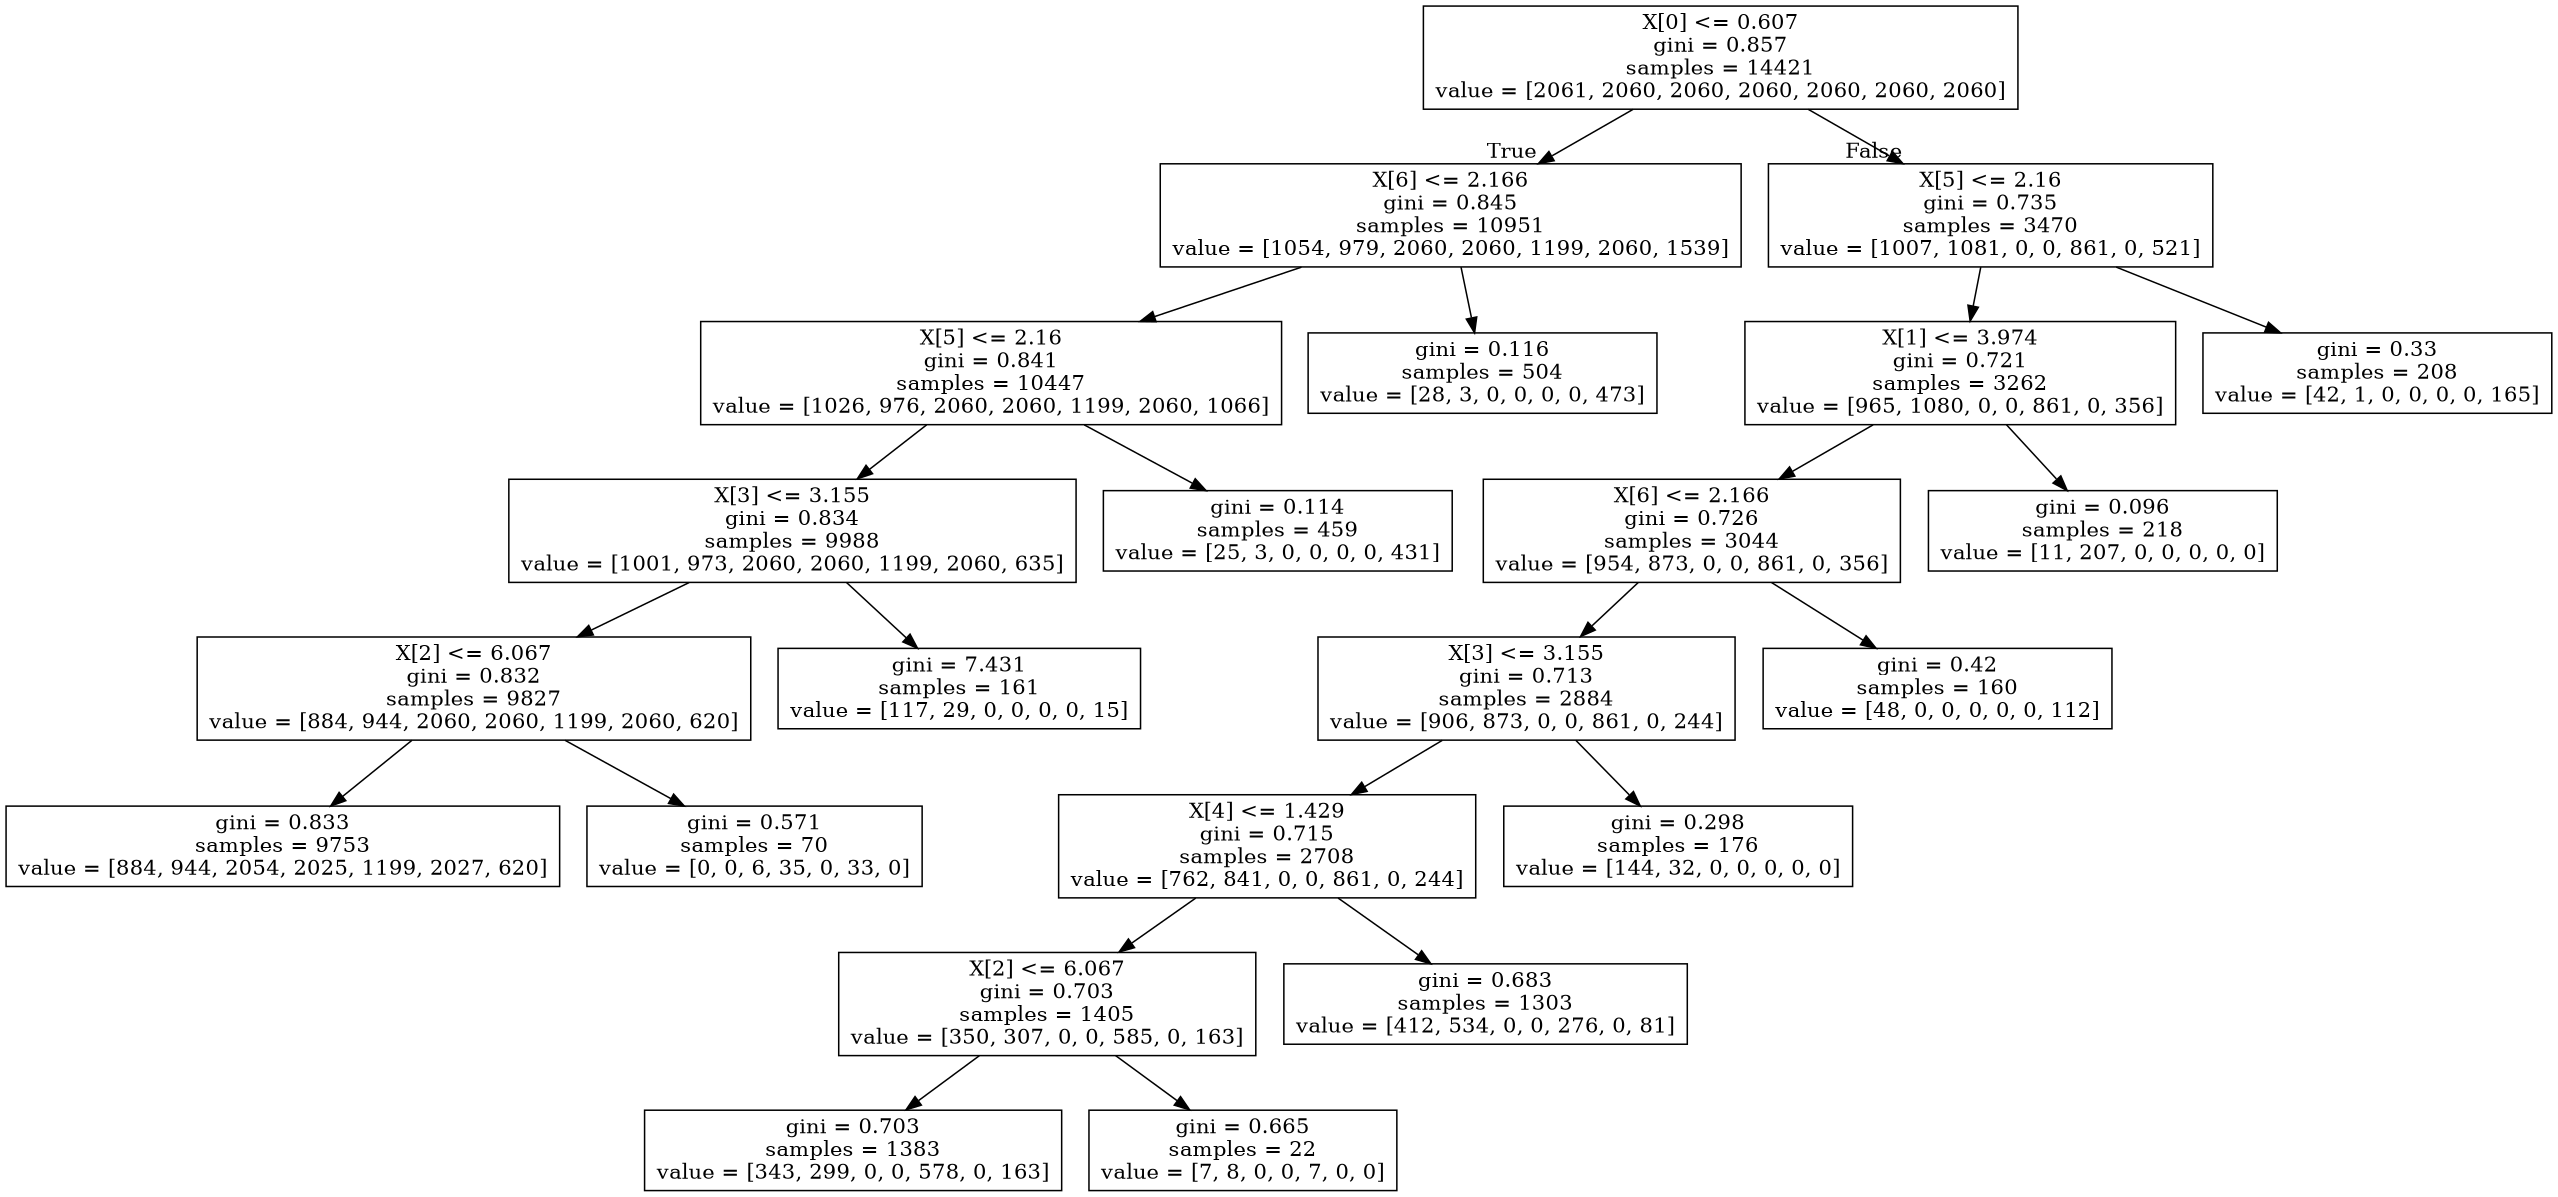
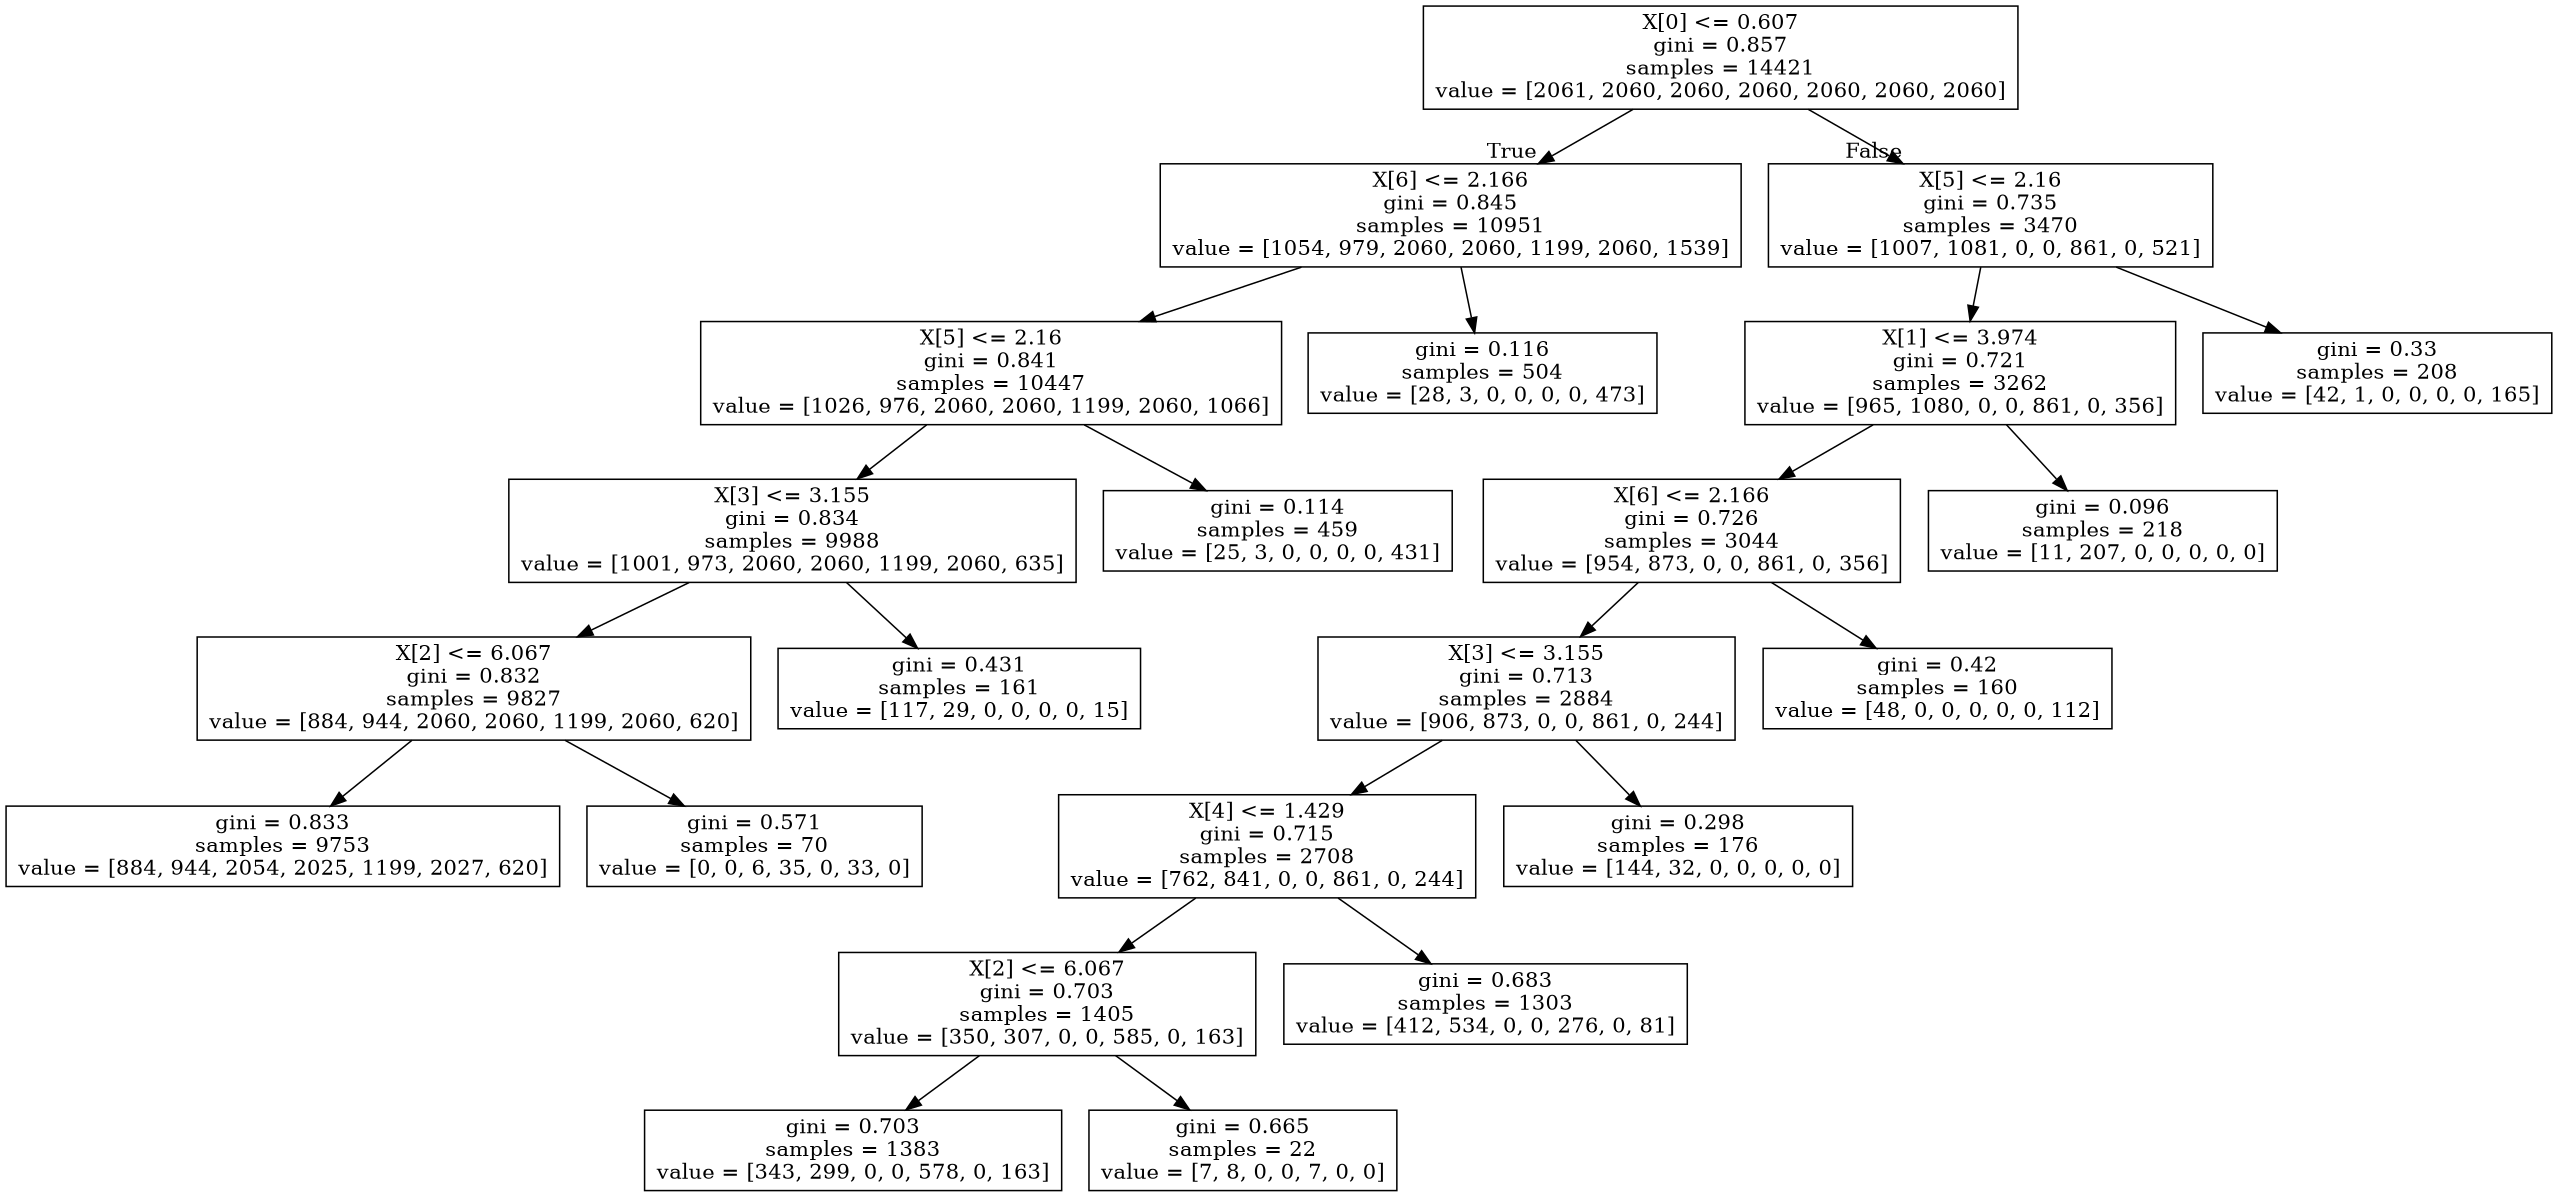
(959, 689) -> (959, 689)
